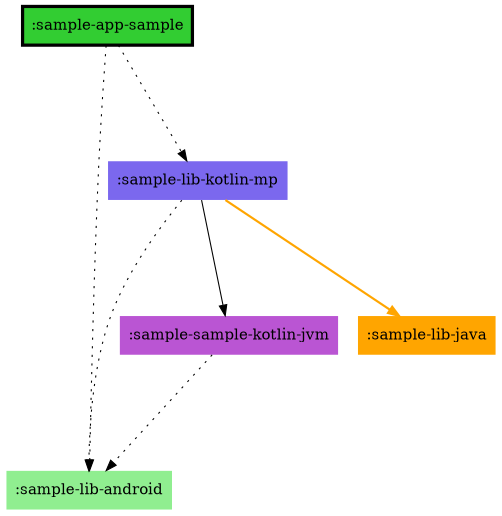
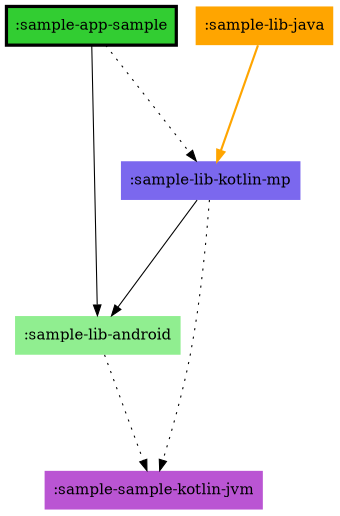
(95, 253) -> (94, 175)
(212, 253) -> (194, 332)
(308, 255) -> (239, 98)
(109, 321) -> (158, 253)
(163, 409) -> (124, 408)
